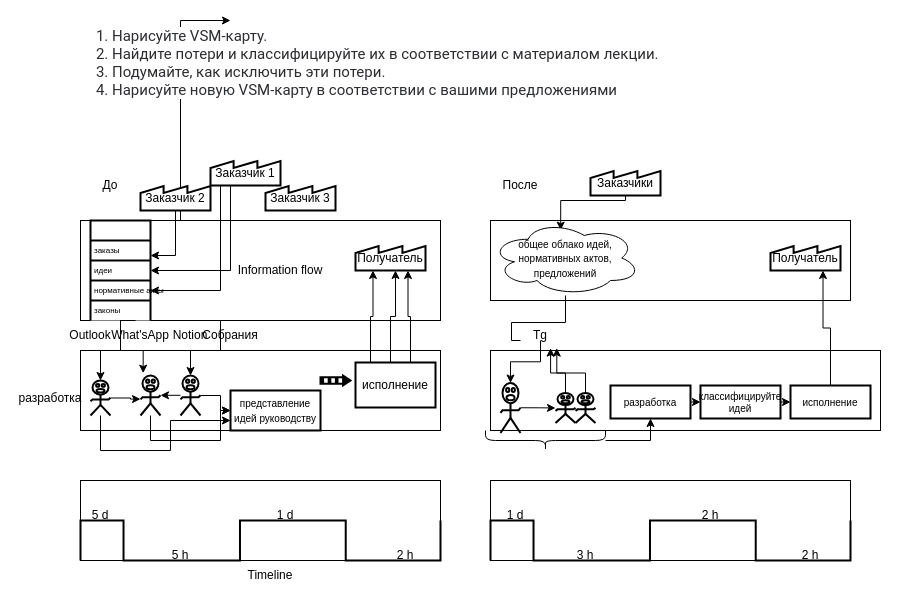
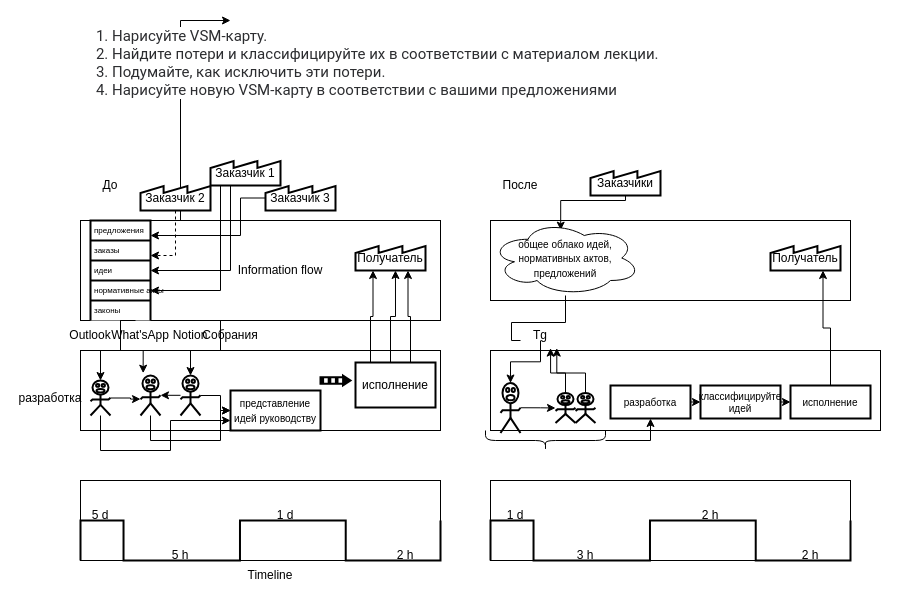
none -> (121, 231)
none -> (228, 236)
(176, 242) -> (176, 242)
